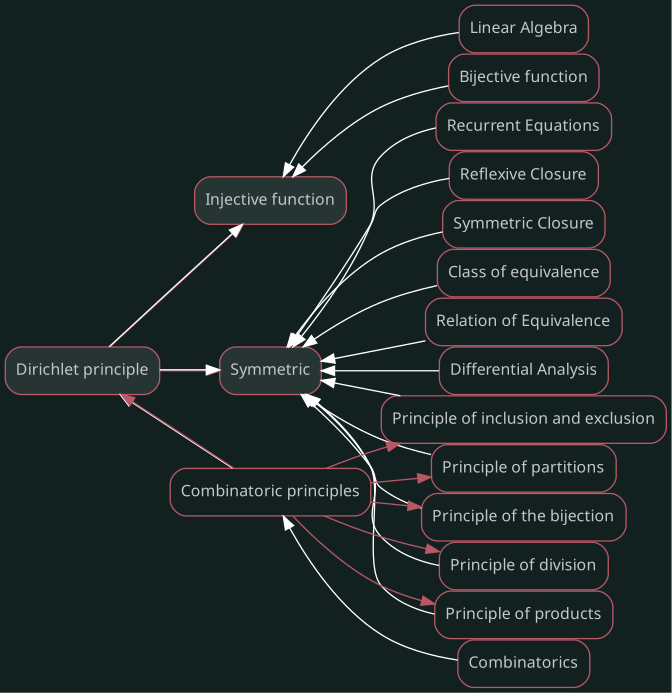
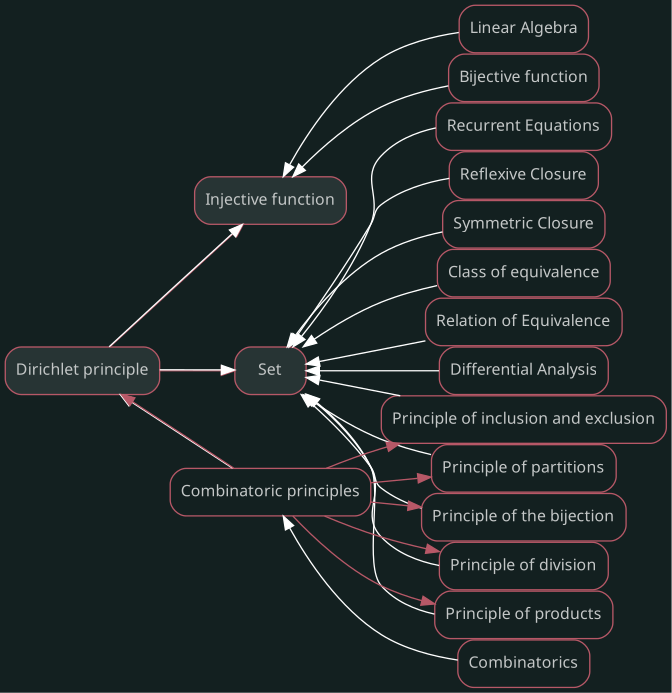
(270, 371) -> (270, 371)
